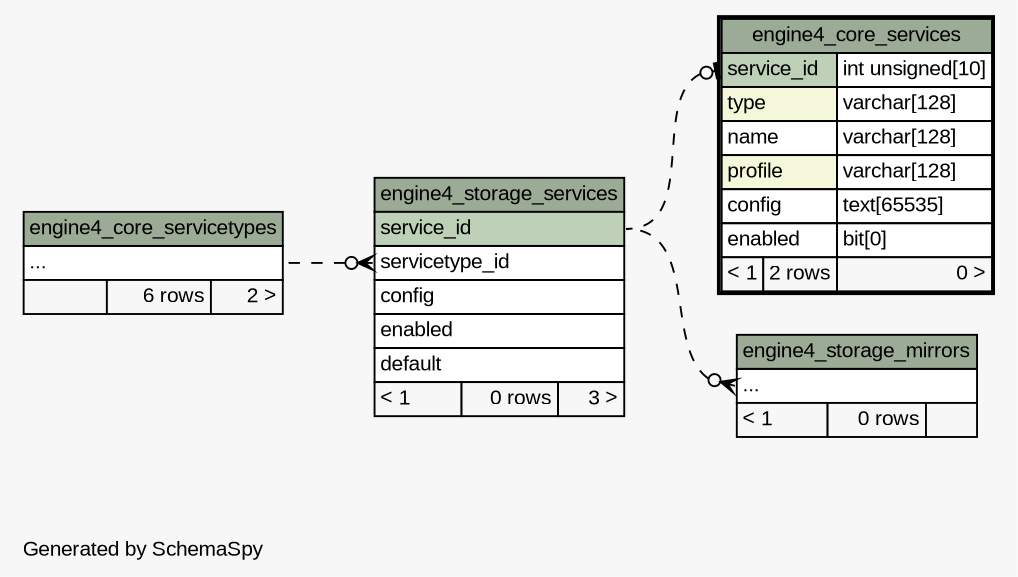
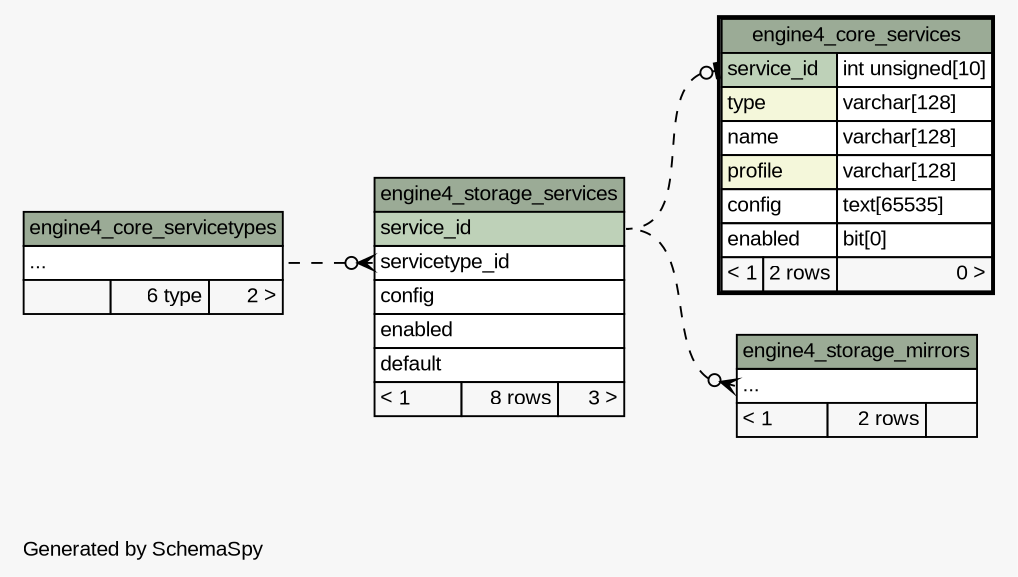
(174, 296) -> (175, 296)
(521, 398) -> (521, 398)
(889, 419) -> (889, 419)
